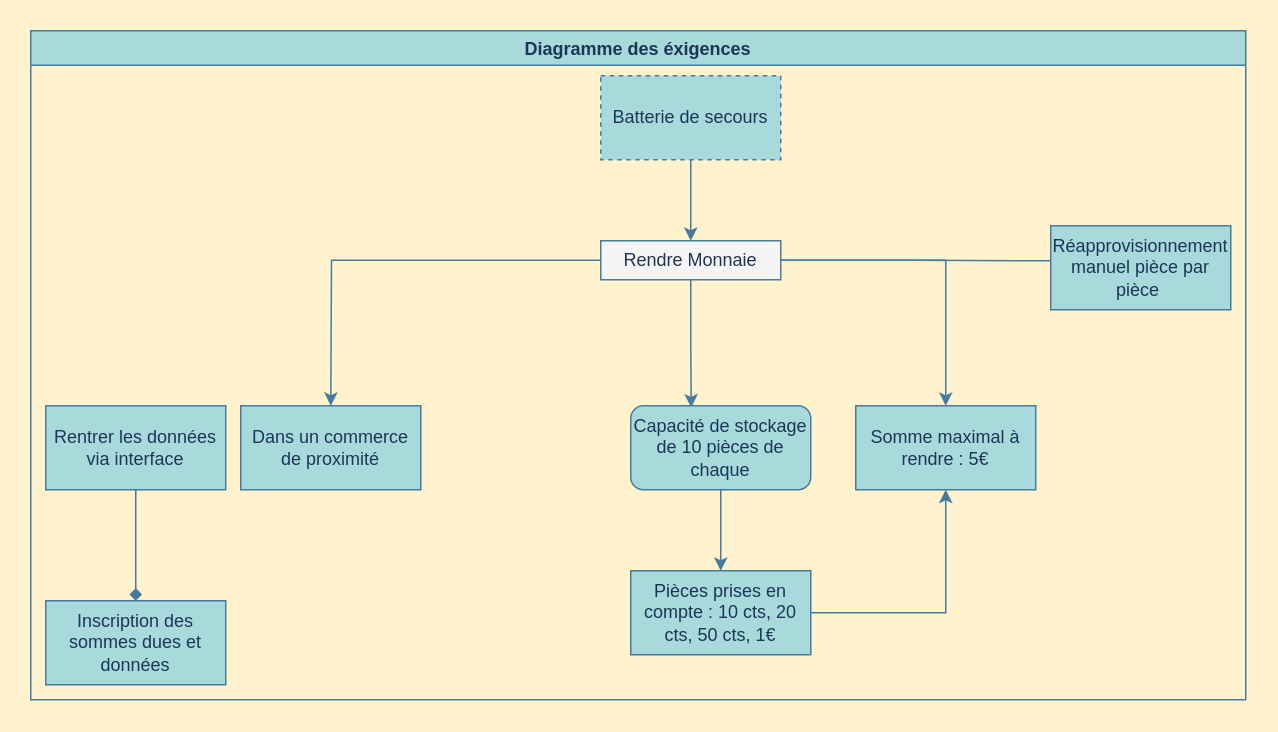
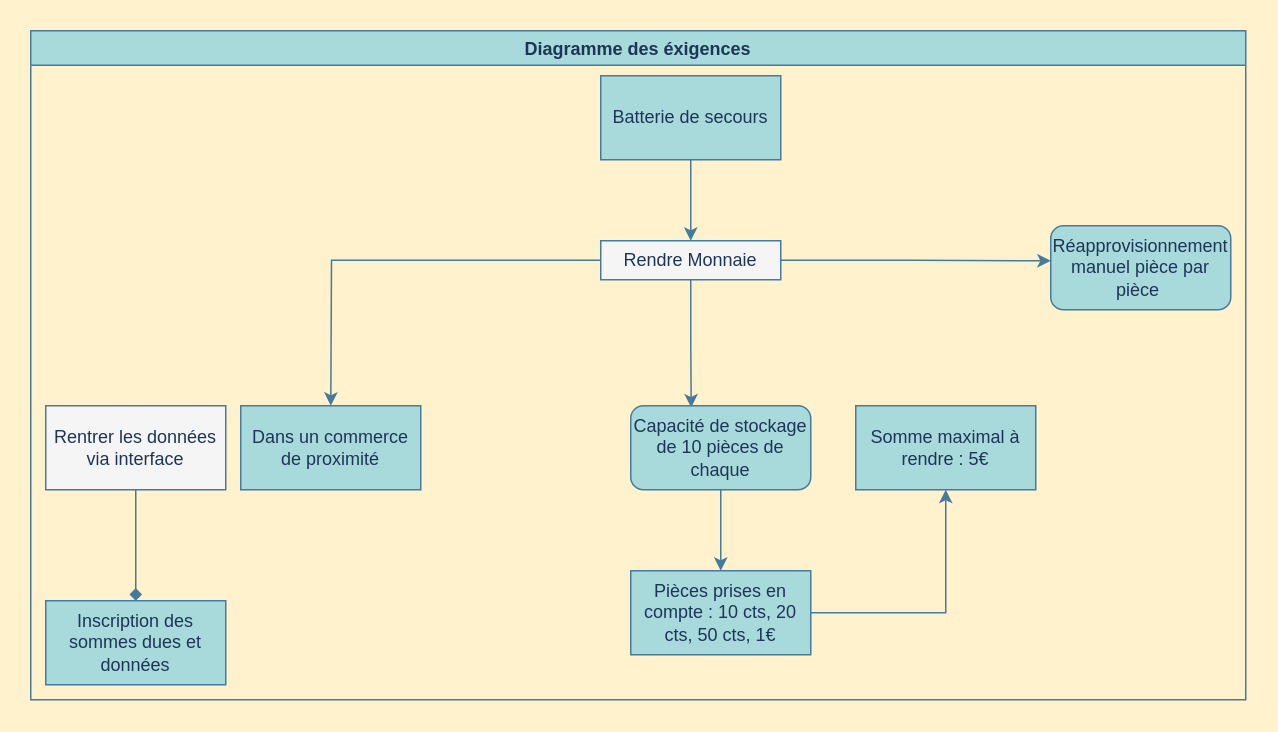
(691, 118) -> (691, 118)
(1043, 261) -> (1039, 261)
(1141, 268) -> (1141, 268)
(946, 330) -> none
(136, 448) -> (136, 448)
